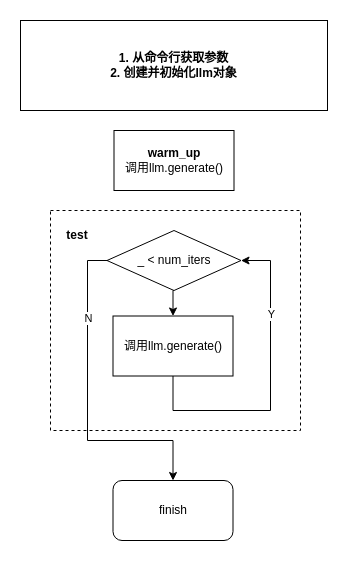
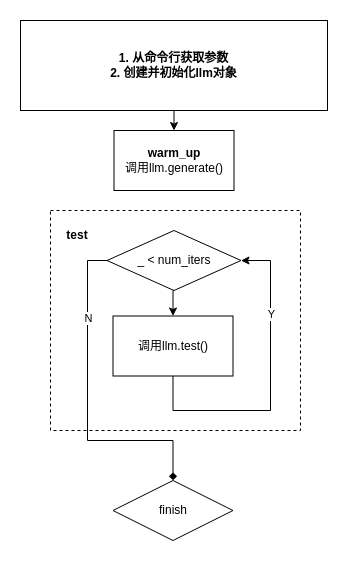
none -> (174, 117)
(174, 347) -> (174, 347)
(173, 472) -> (173, 471)
(173, 511) -> (173, 511)
